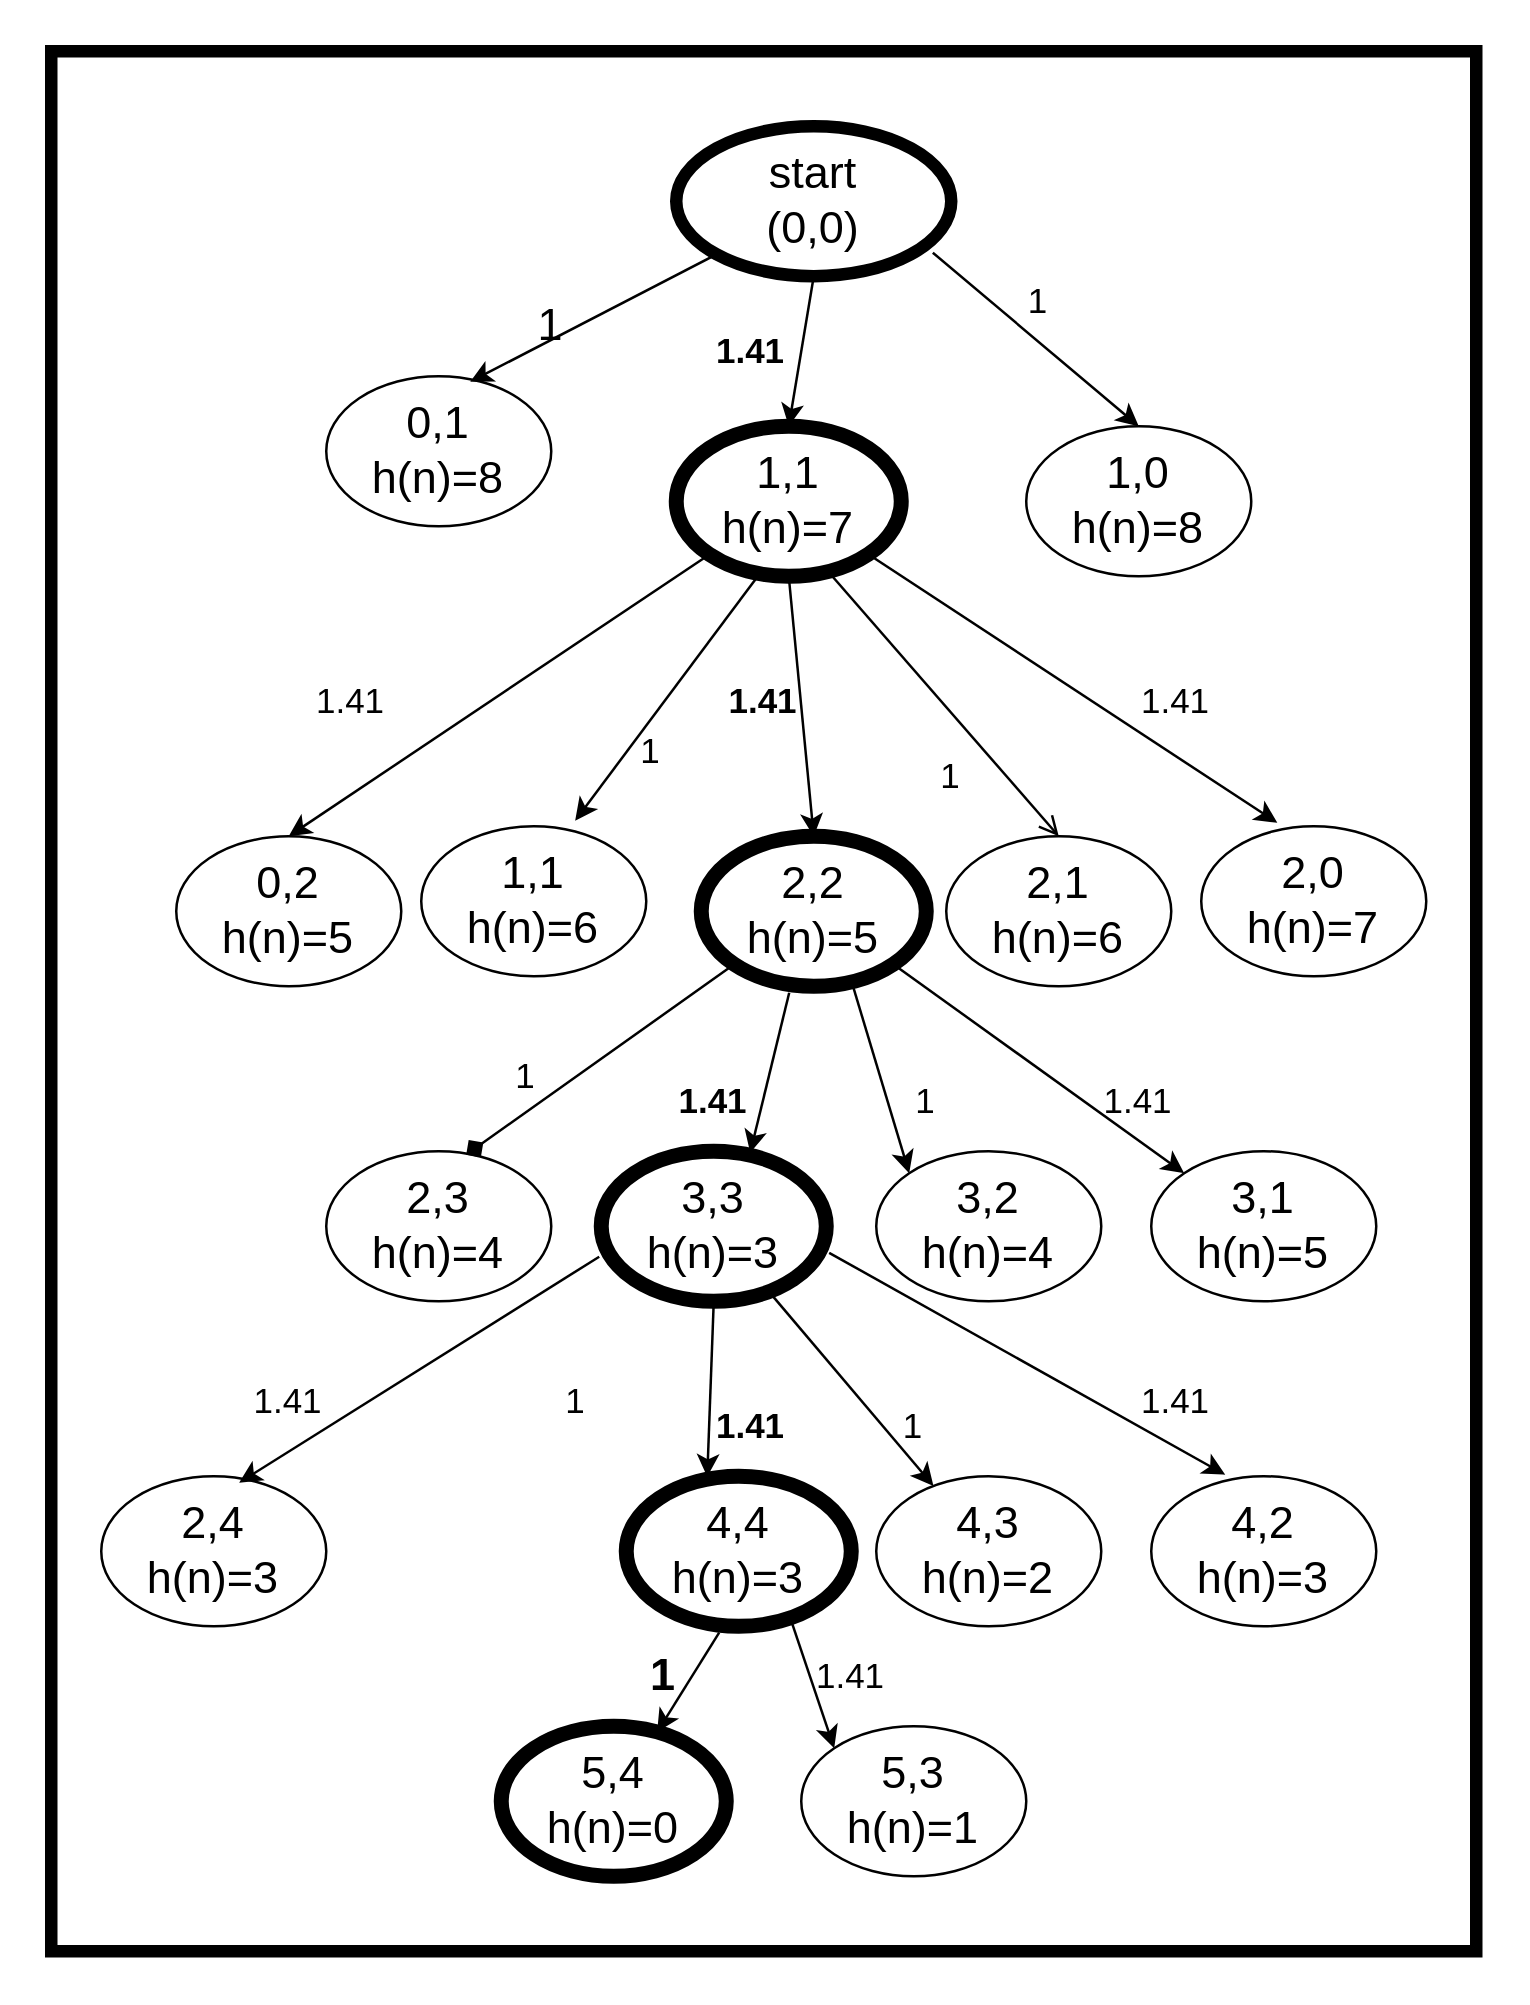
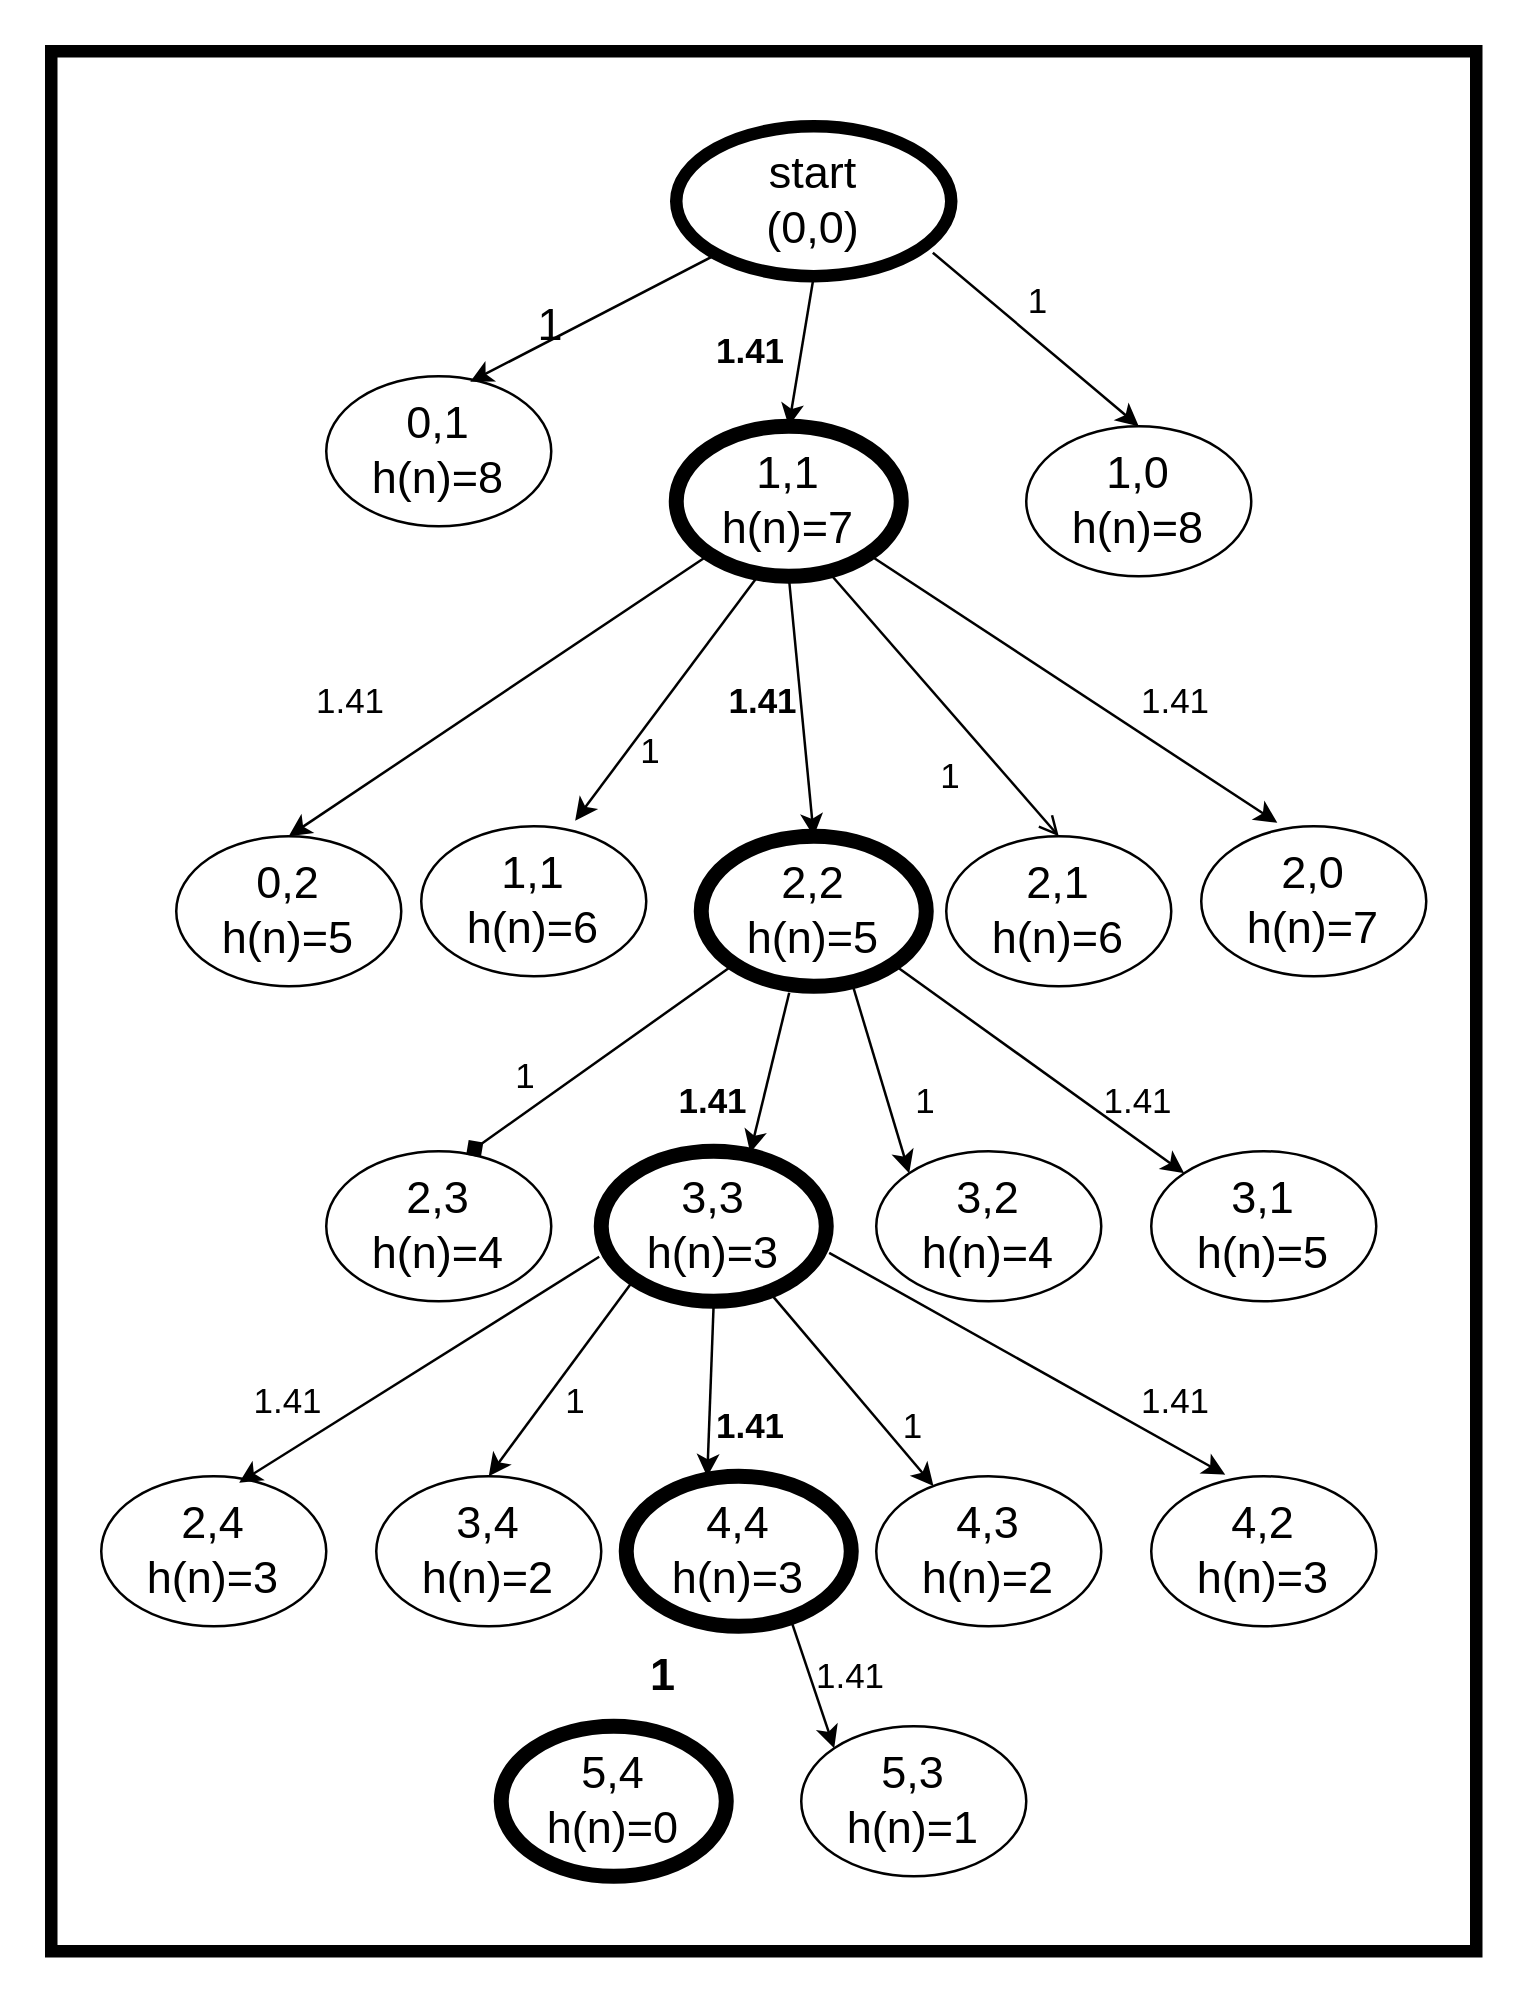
none -> (565, 1373)
none -> (489, 1551)
(693, 1675) -> none
